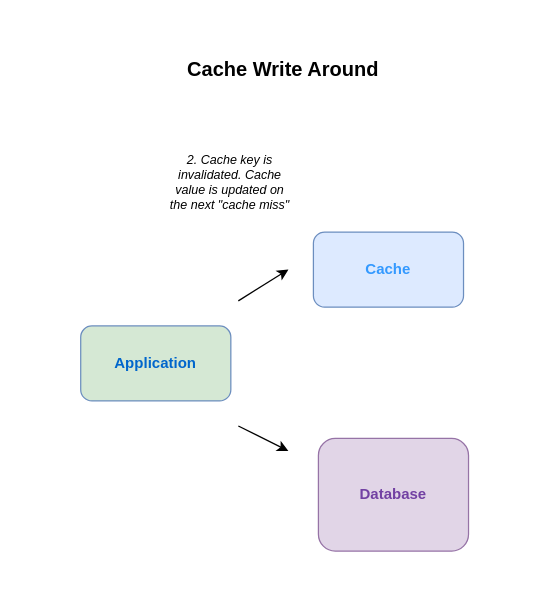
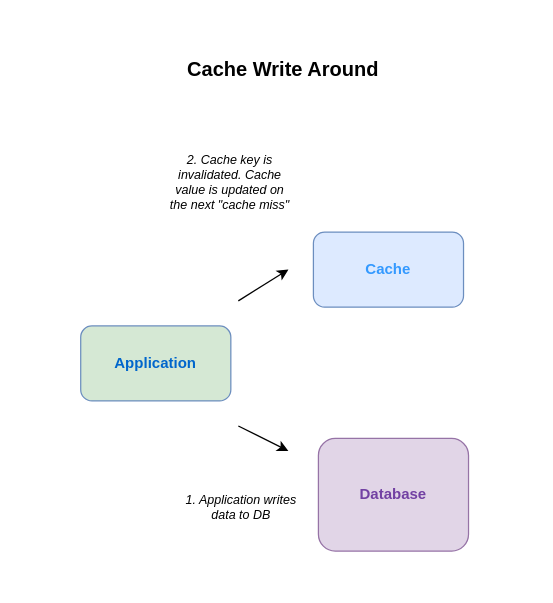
none -> (241, 507)
